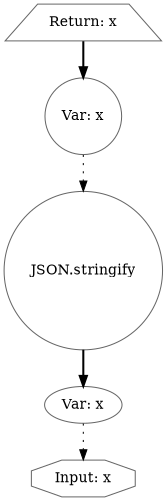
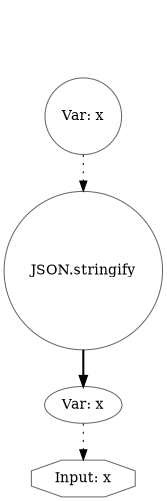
(83, 22) -> none
